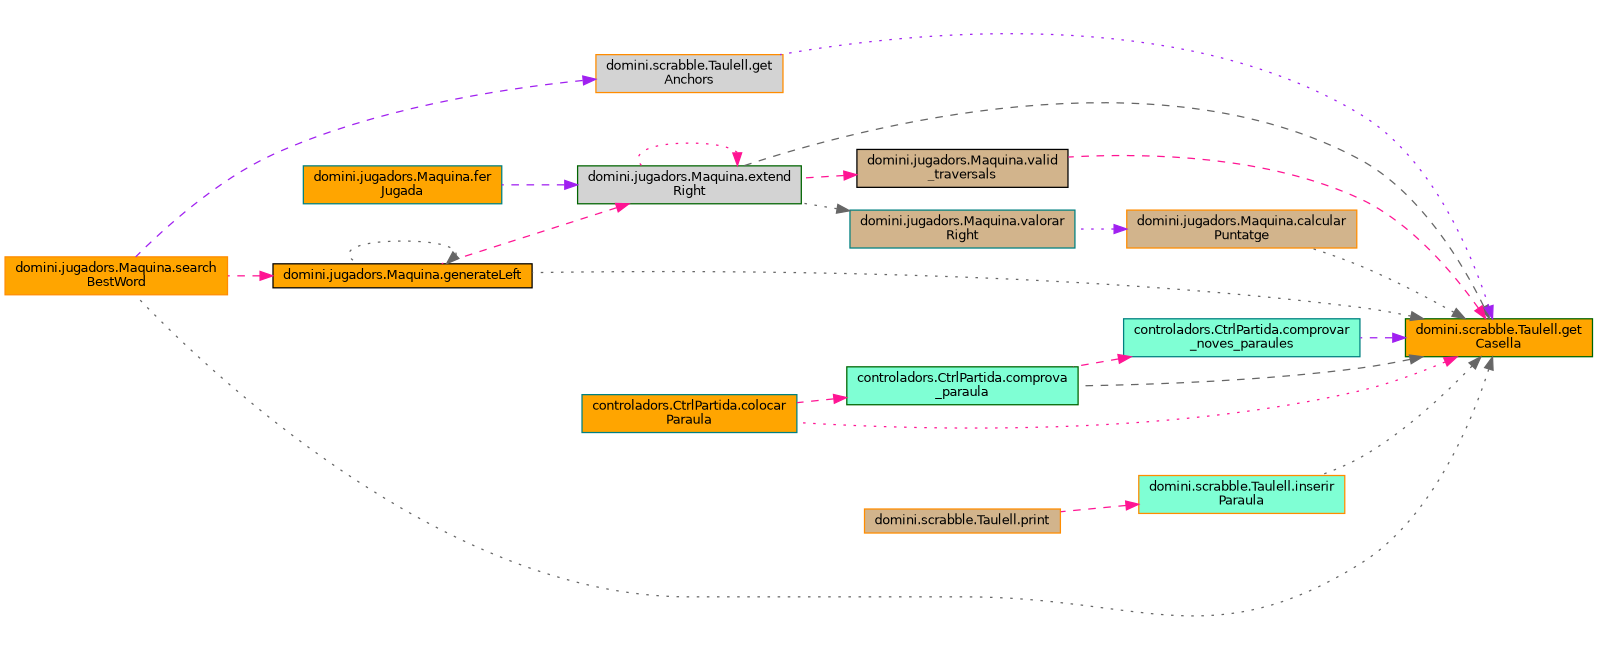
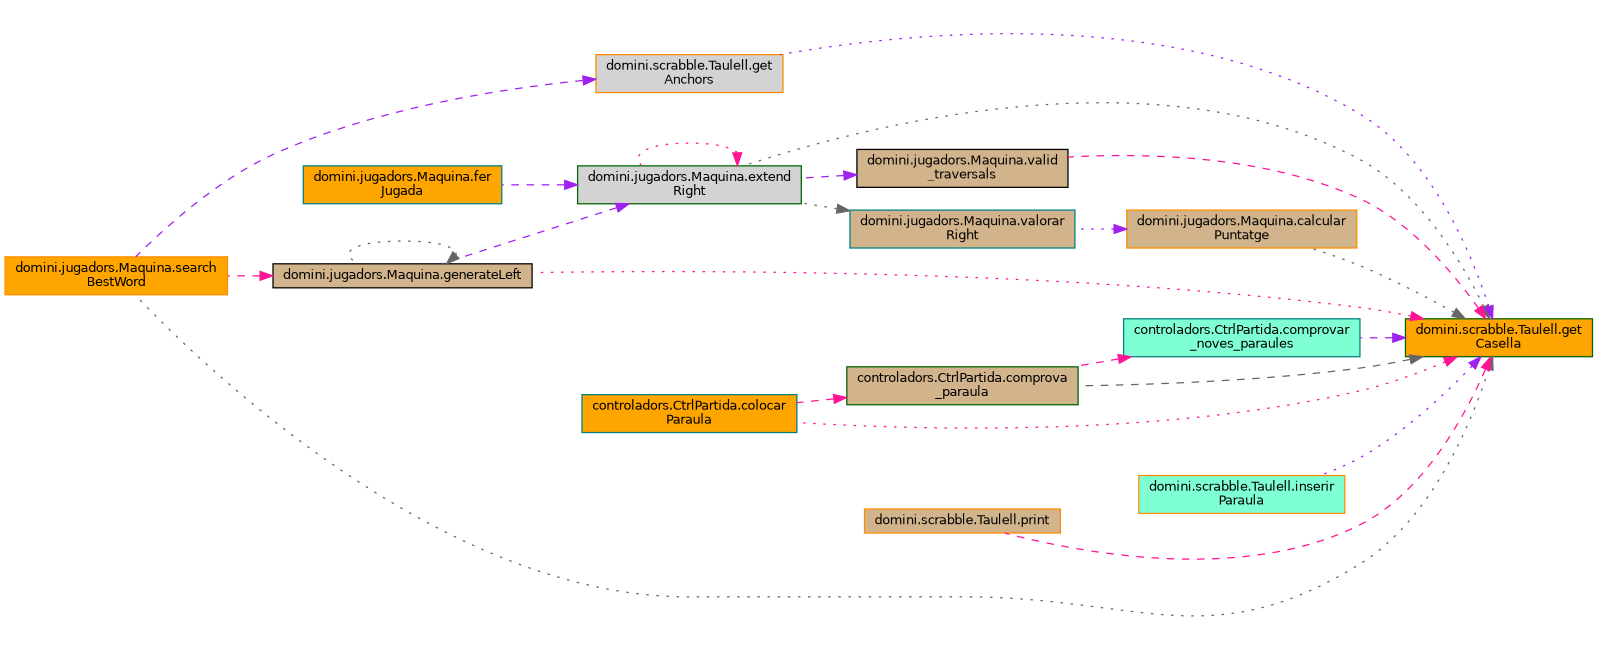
(1150, 106) -> (1150, 106)
(823, 177) -> (823, 177)
(529, 236) -> (529, 236)
(403, 276) -> (403, 276)
(973, 278) -> (973, 278)
(962, 386) -> (962, 386)
(1402, 430) -> (1402, 430)
(1093, 509) -> (1285, 550)
